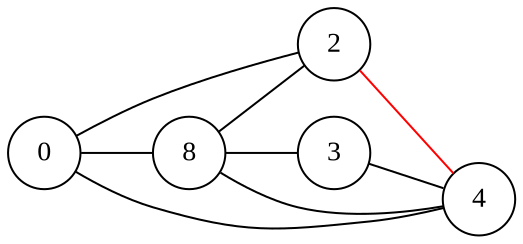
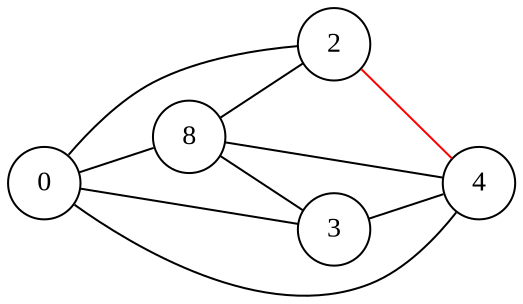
none -> (189, 206)
